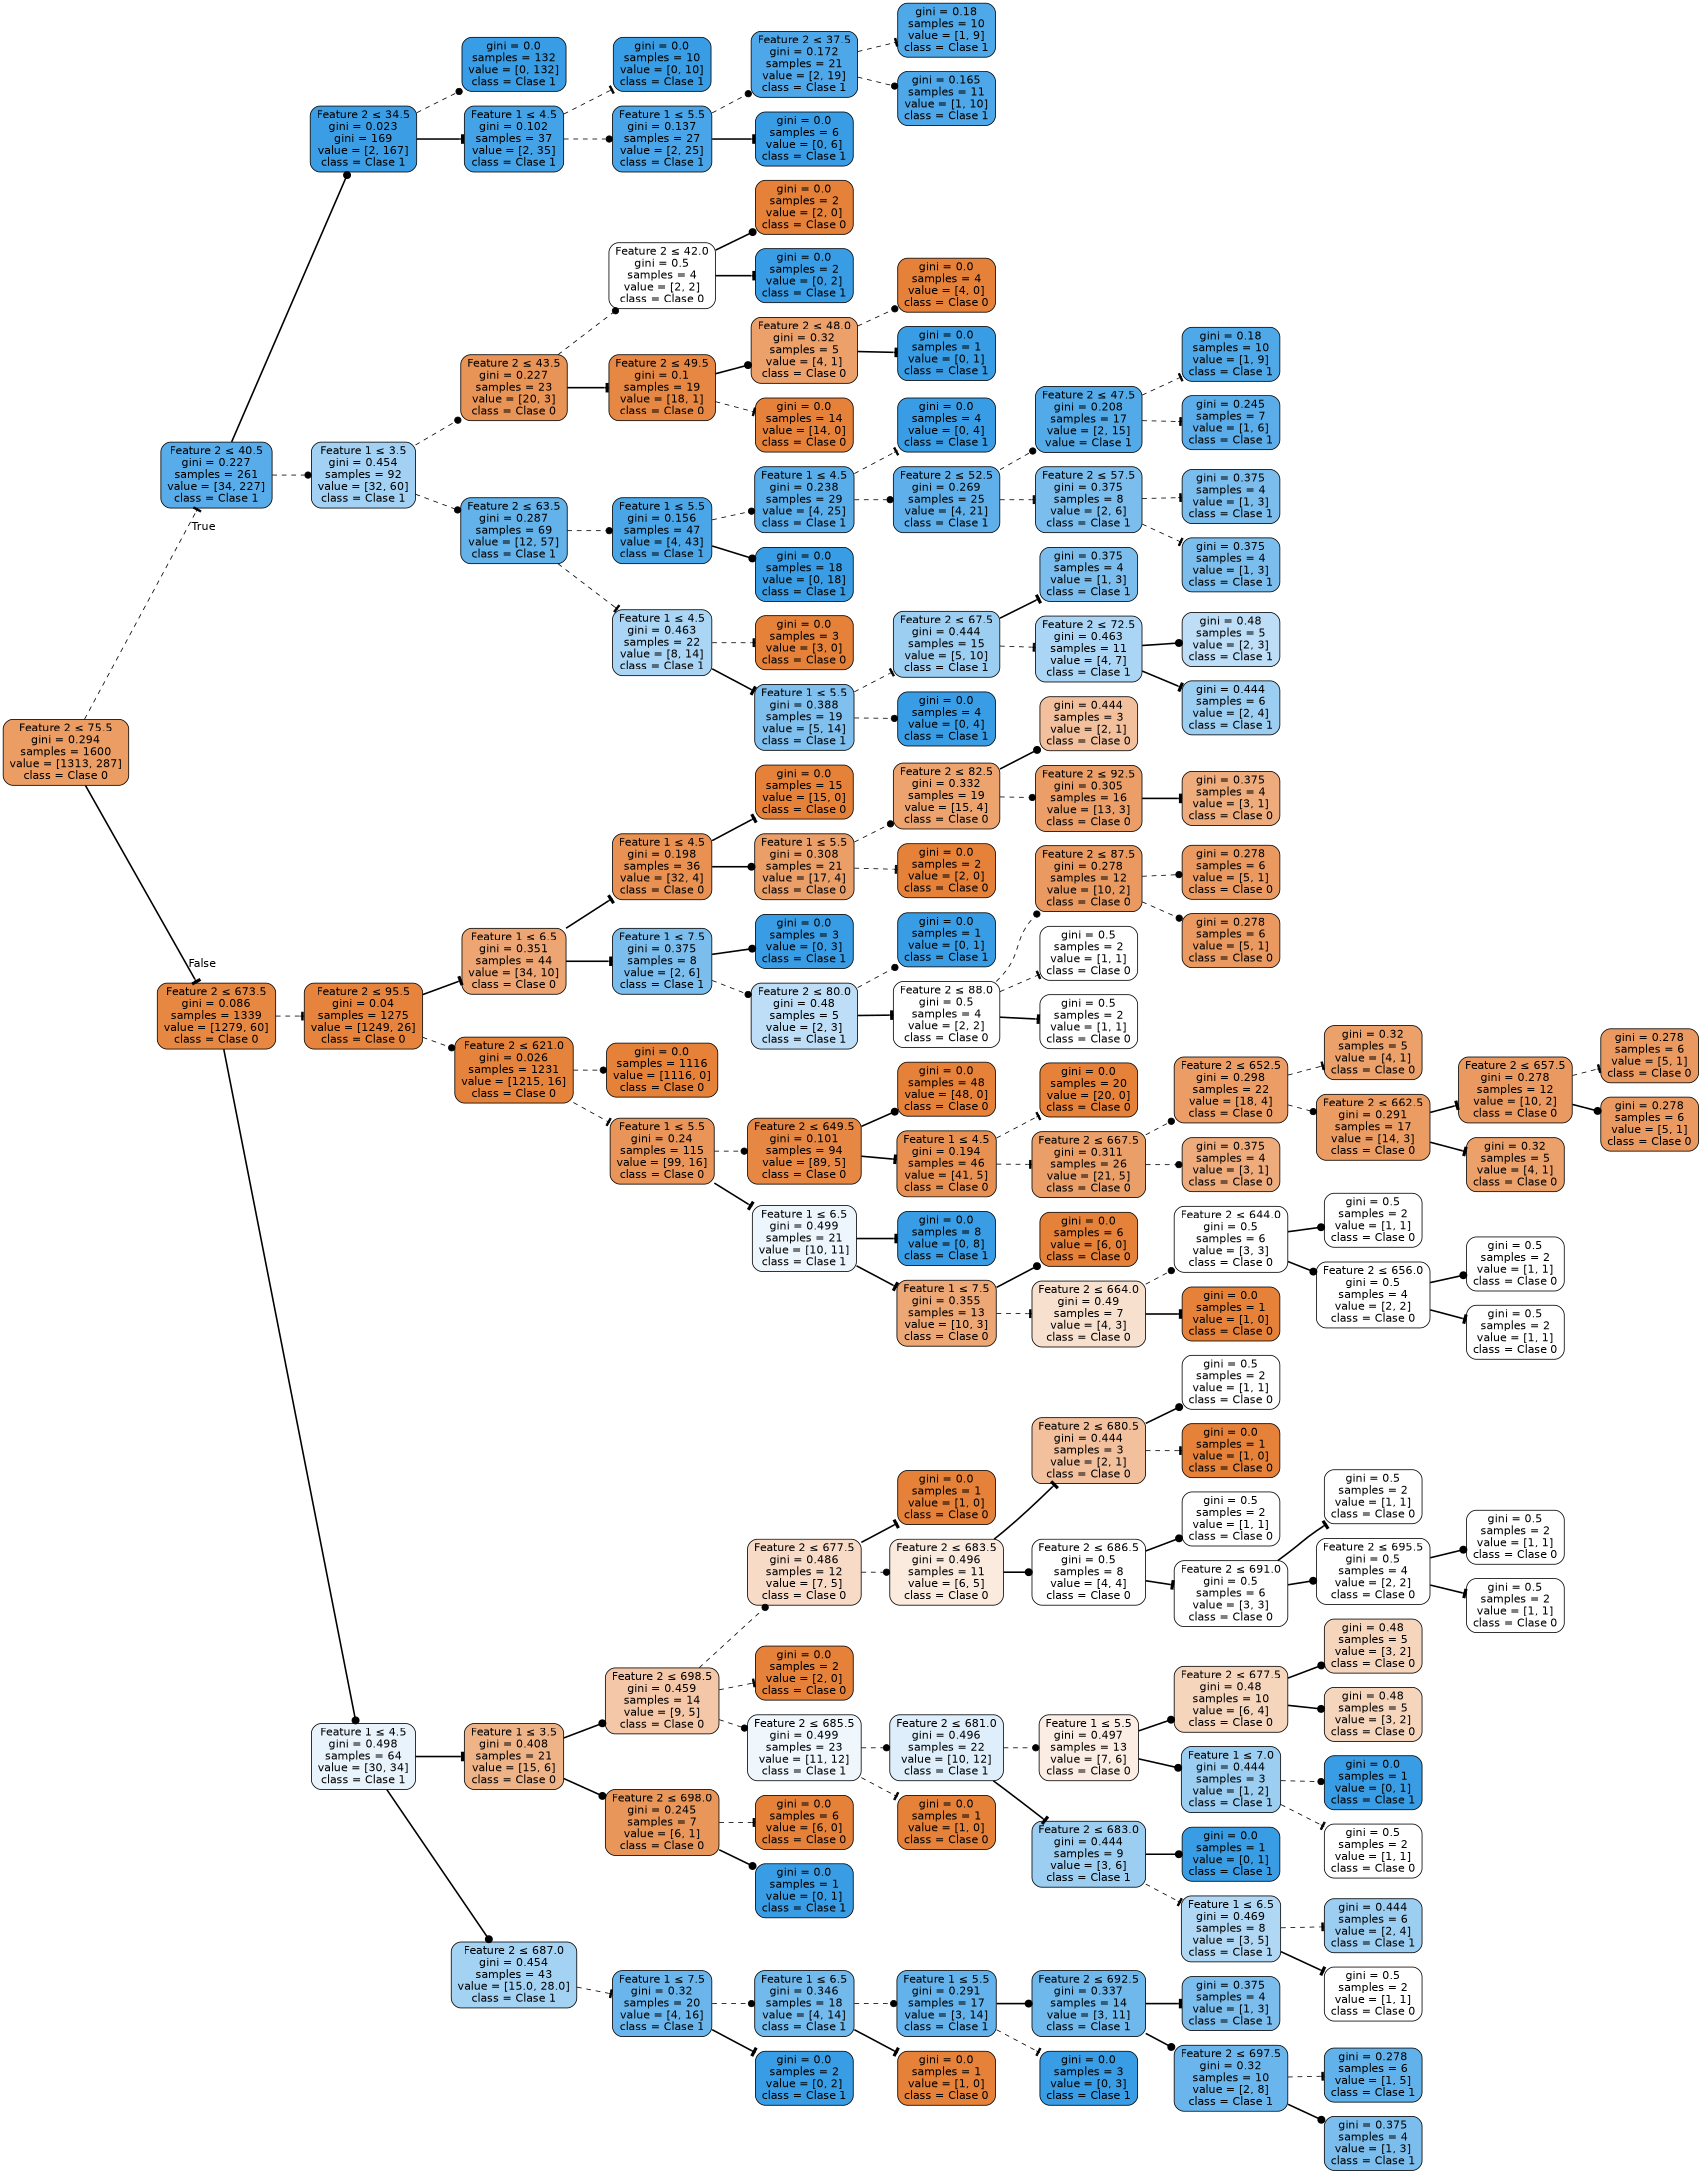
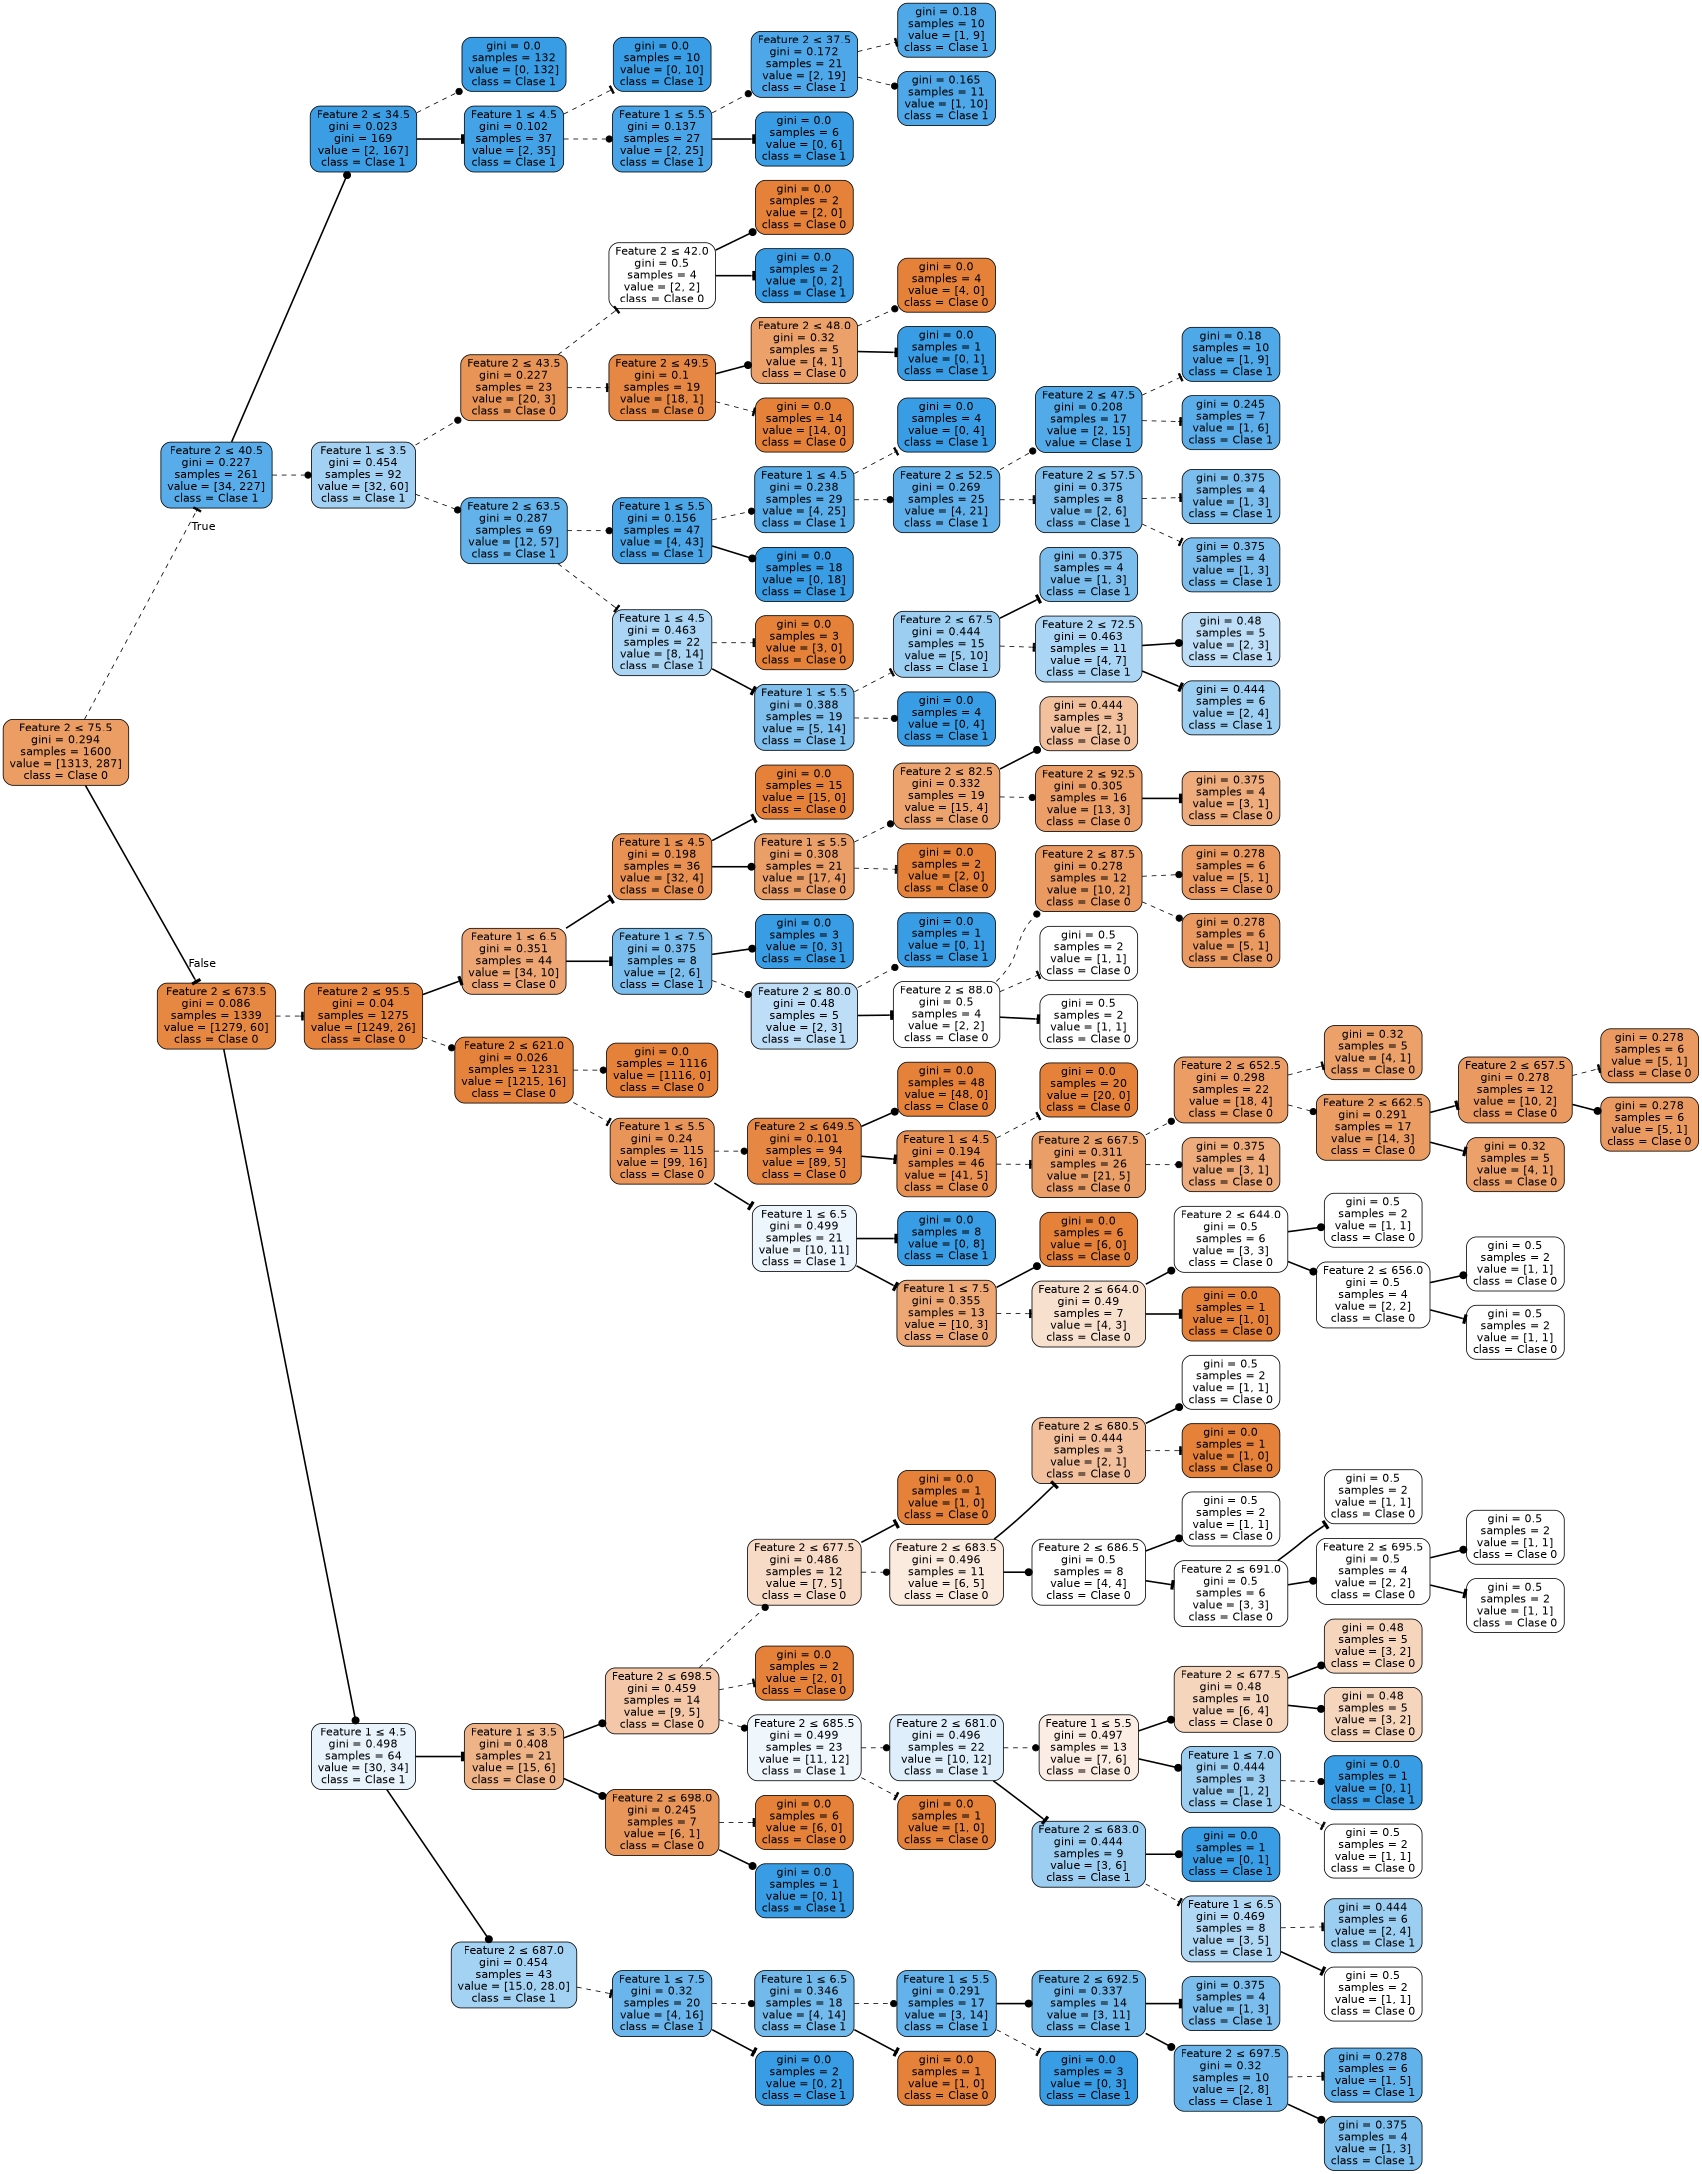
(585, 334) -> (586, 333)
(586, 388) -> (586, 388)
(1157, 1278) -> (1157, 1278)
